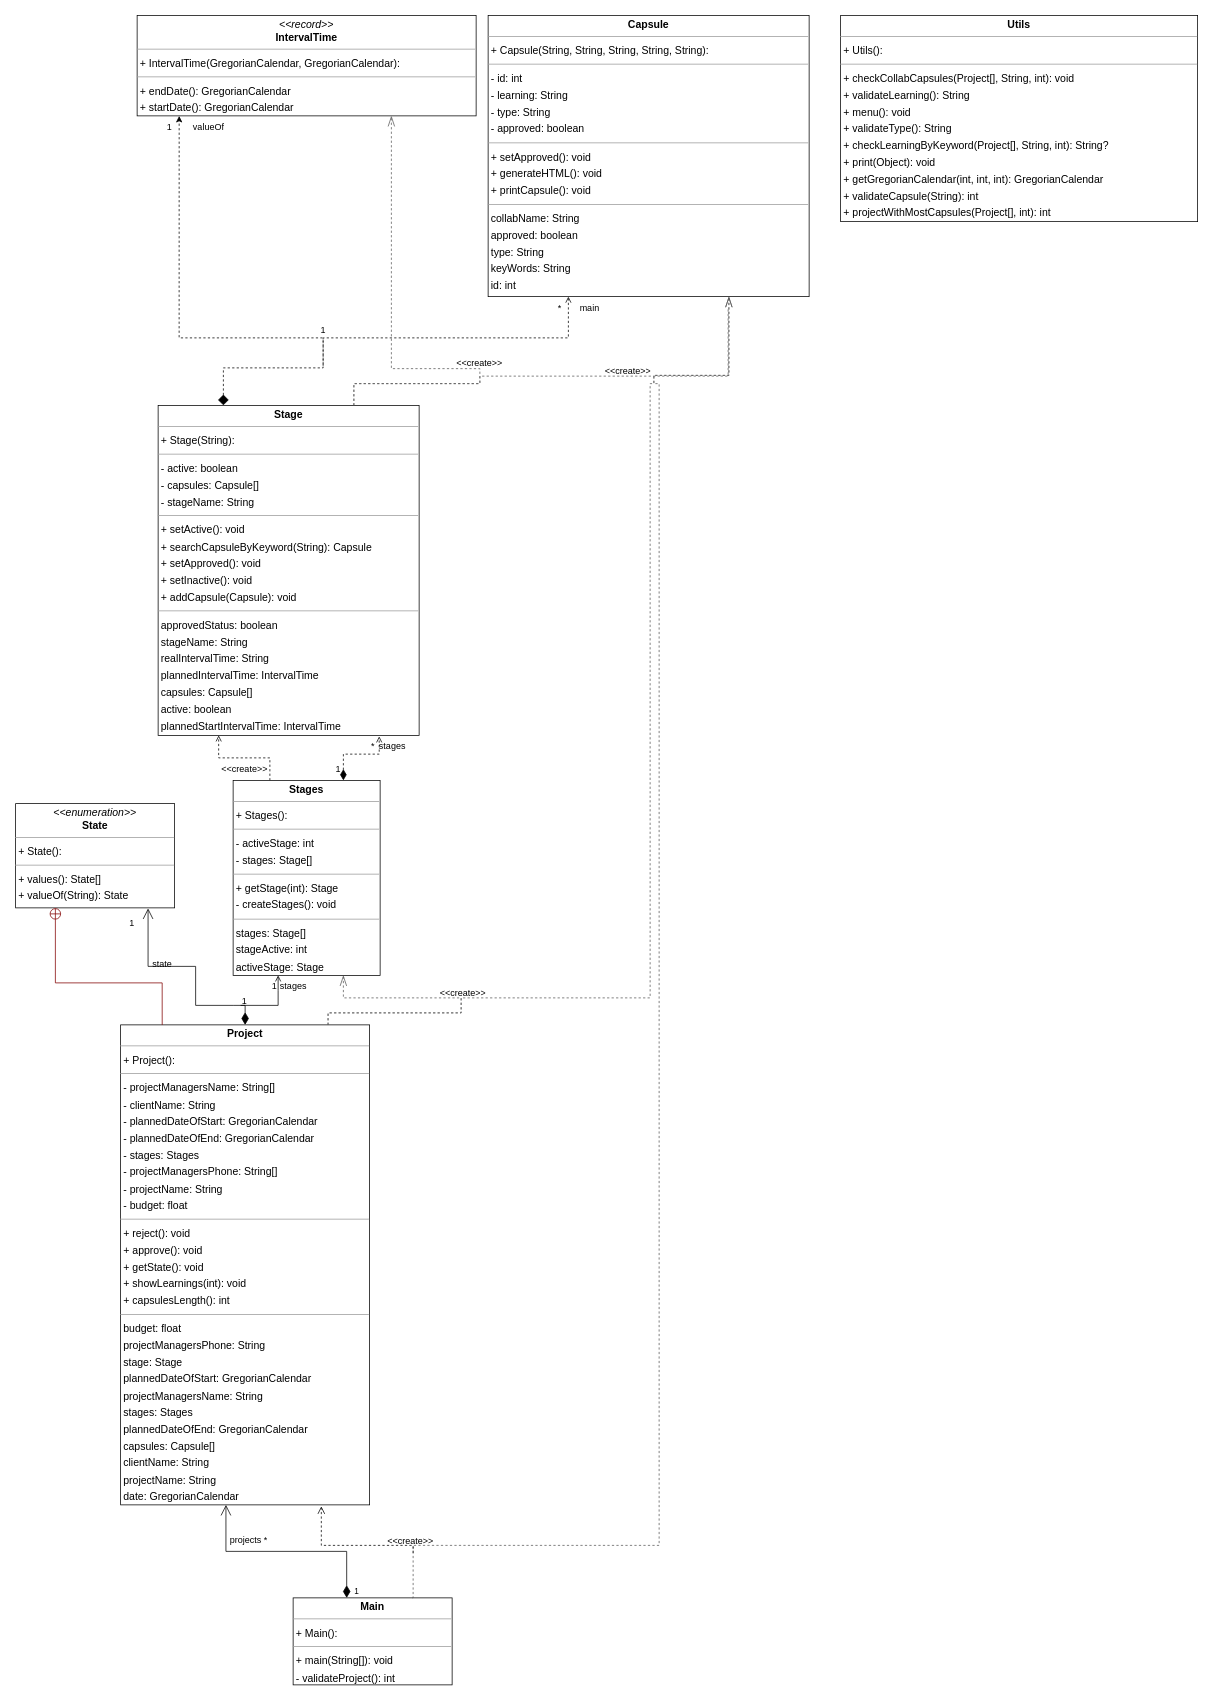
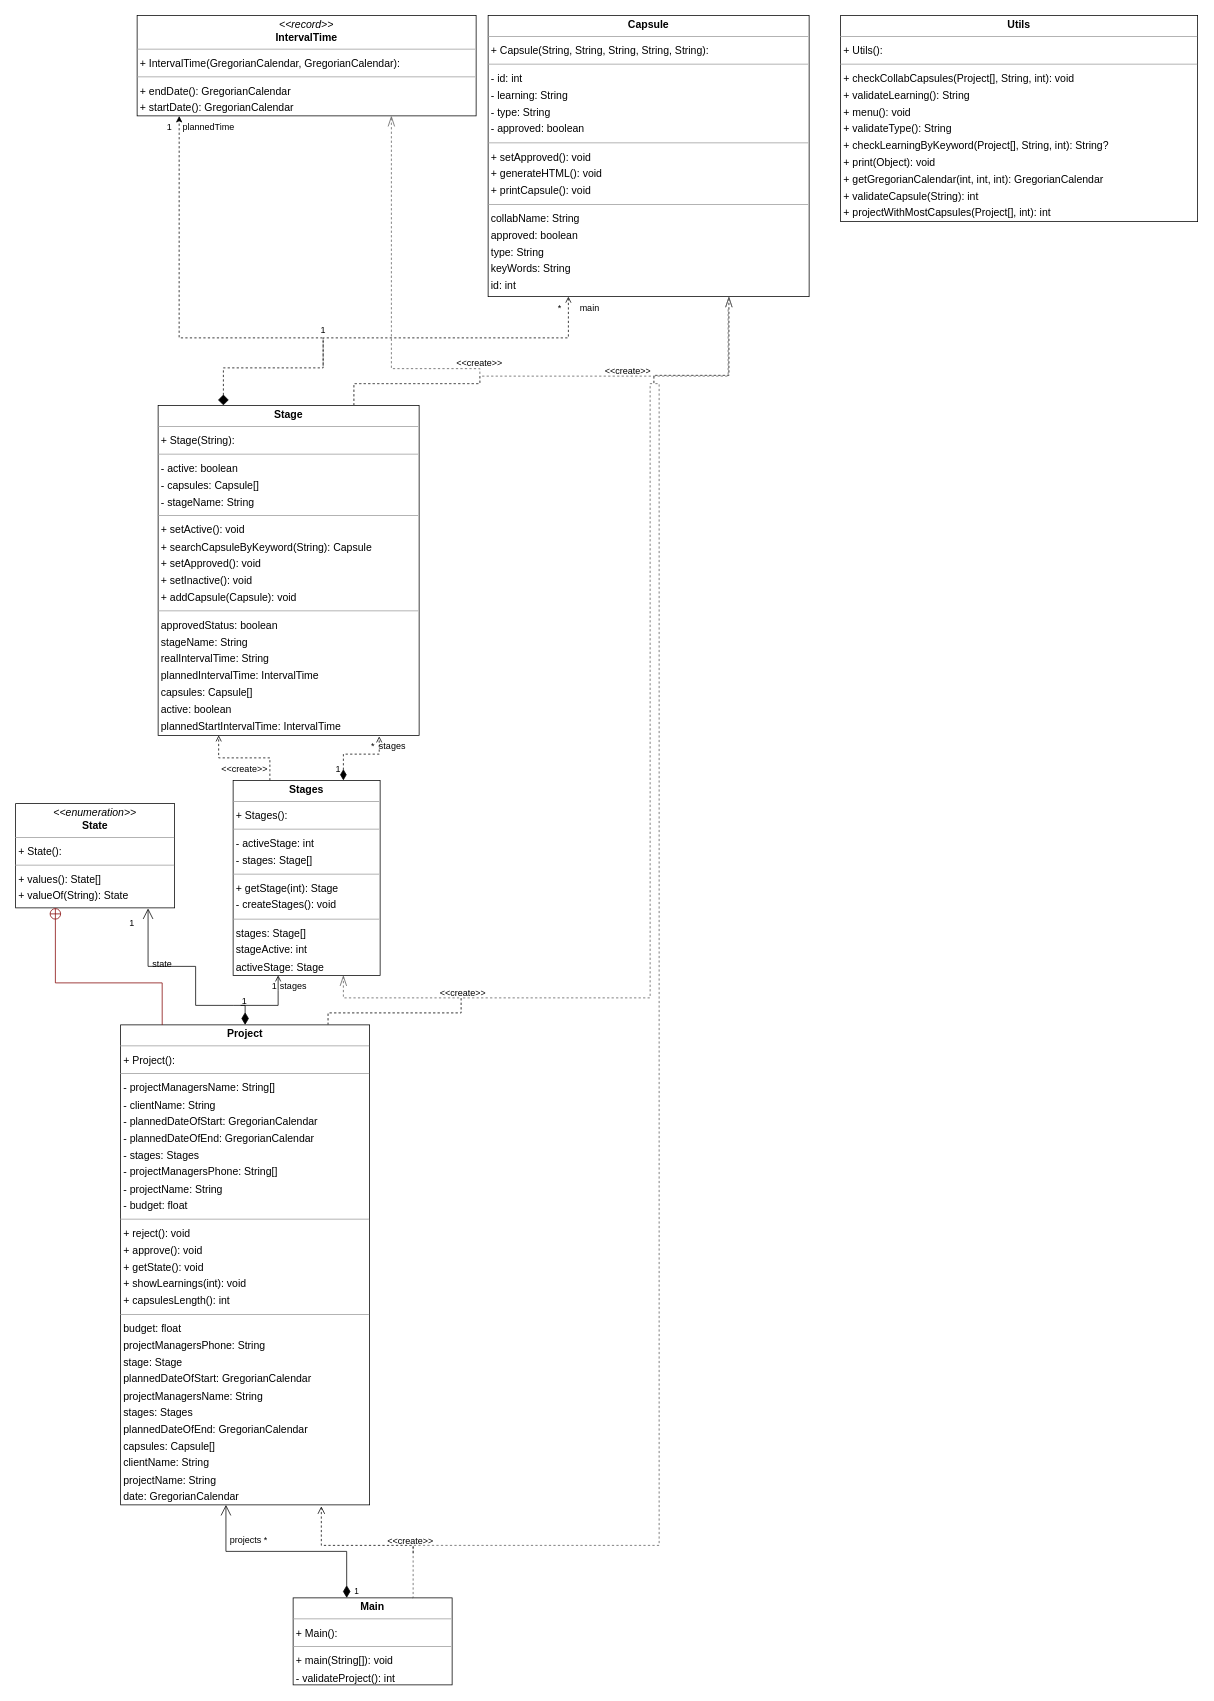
(209, 127) -> (209, 127)
